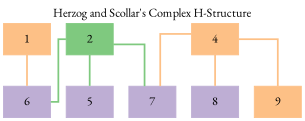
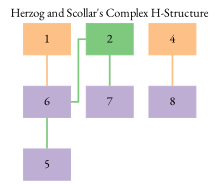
(160, 44) -> none
(90, 70) -> (47, 133)
(278, 102) -> none
